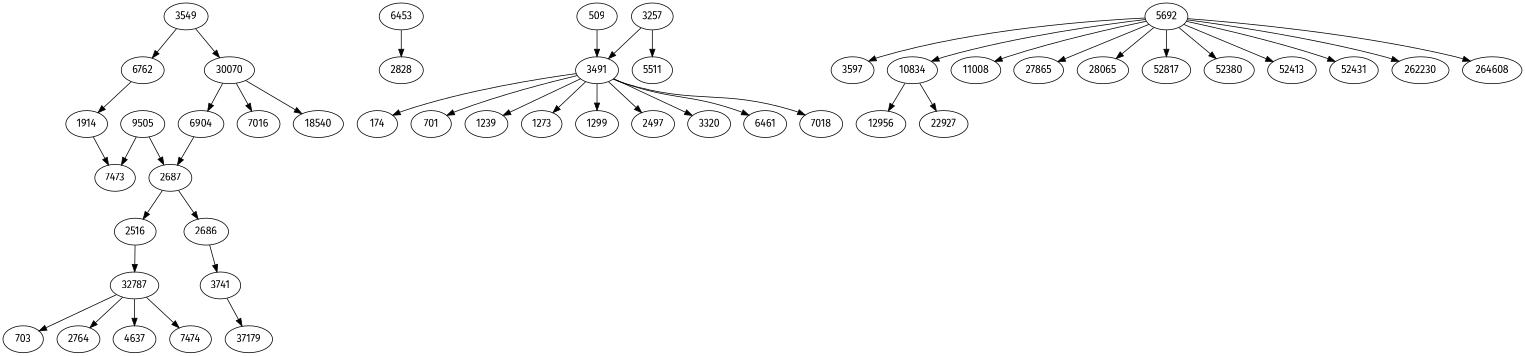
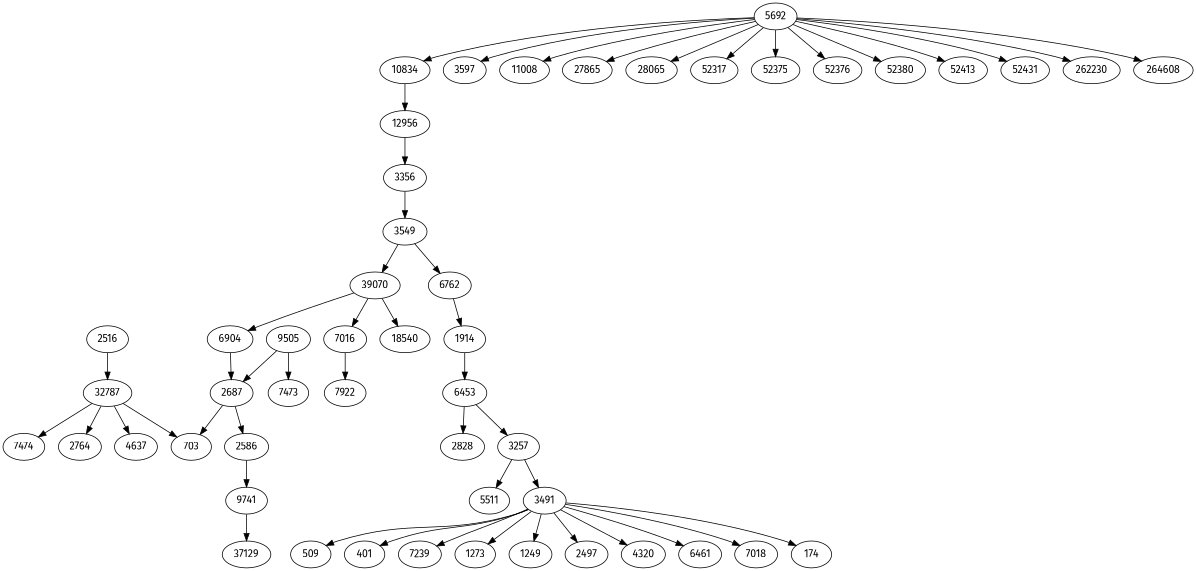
(597, 40) -> (421, 528)
(229, 70) -> (375, 285)
none -> (776, 70)
none -> (838, 70)
(1166, 70) -> (714, 70)
(431, 124) -> (365, 554)
(486, 124) -> (420, 554)
(597, 124) -> (530, 554)
(709, 124) -> (643, 554)
(944, 124) -> none
(99, 148) -> (465, 362)
none -> (405, 178)
(155, 202) -> (214, 417)
(206, 232) -> (247, 447)
(220, 285) -> (247, 501)
(249, 339) -> (247, 554)
none -> (345, 393)
none -> (489, 417)
